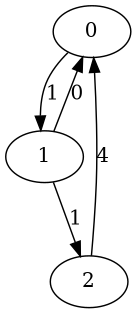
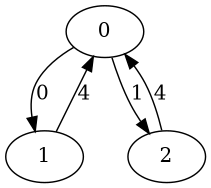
(53, 94) -> (43, 94)
(78, 94) -> (85, 94)
(64, 212) -> (124, 91)
